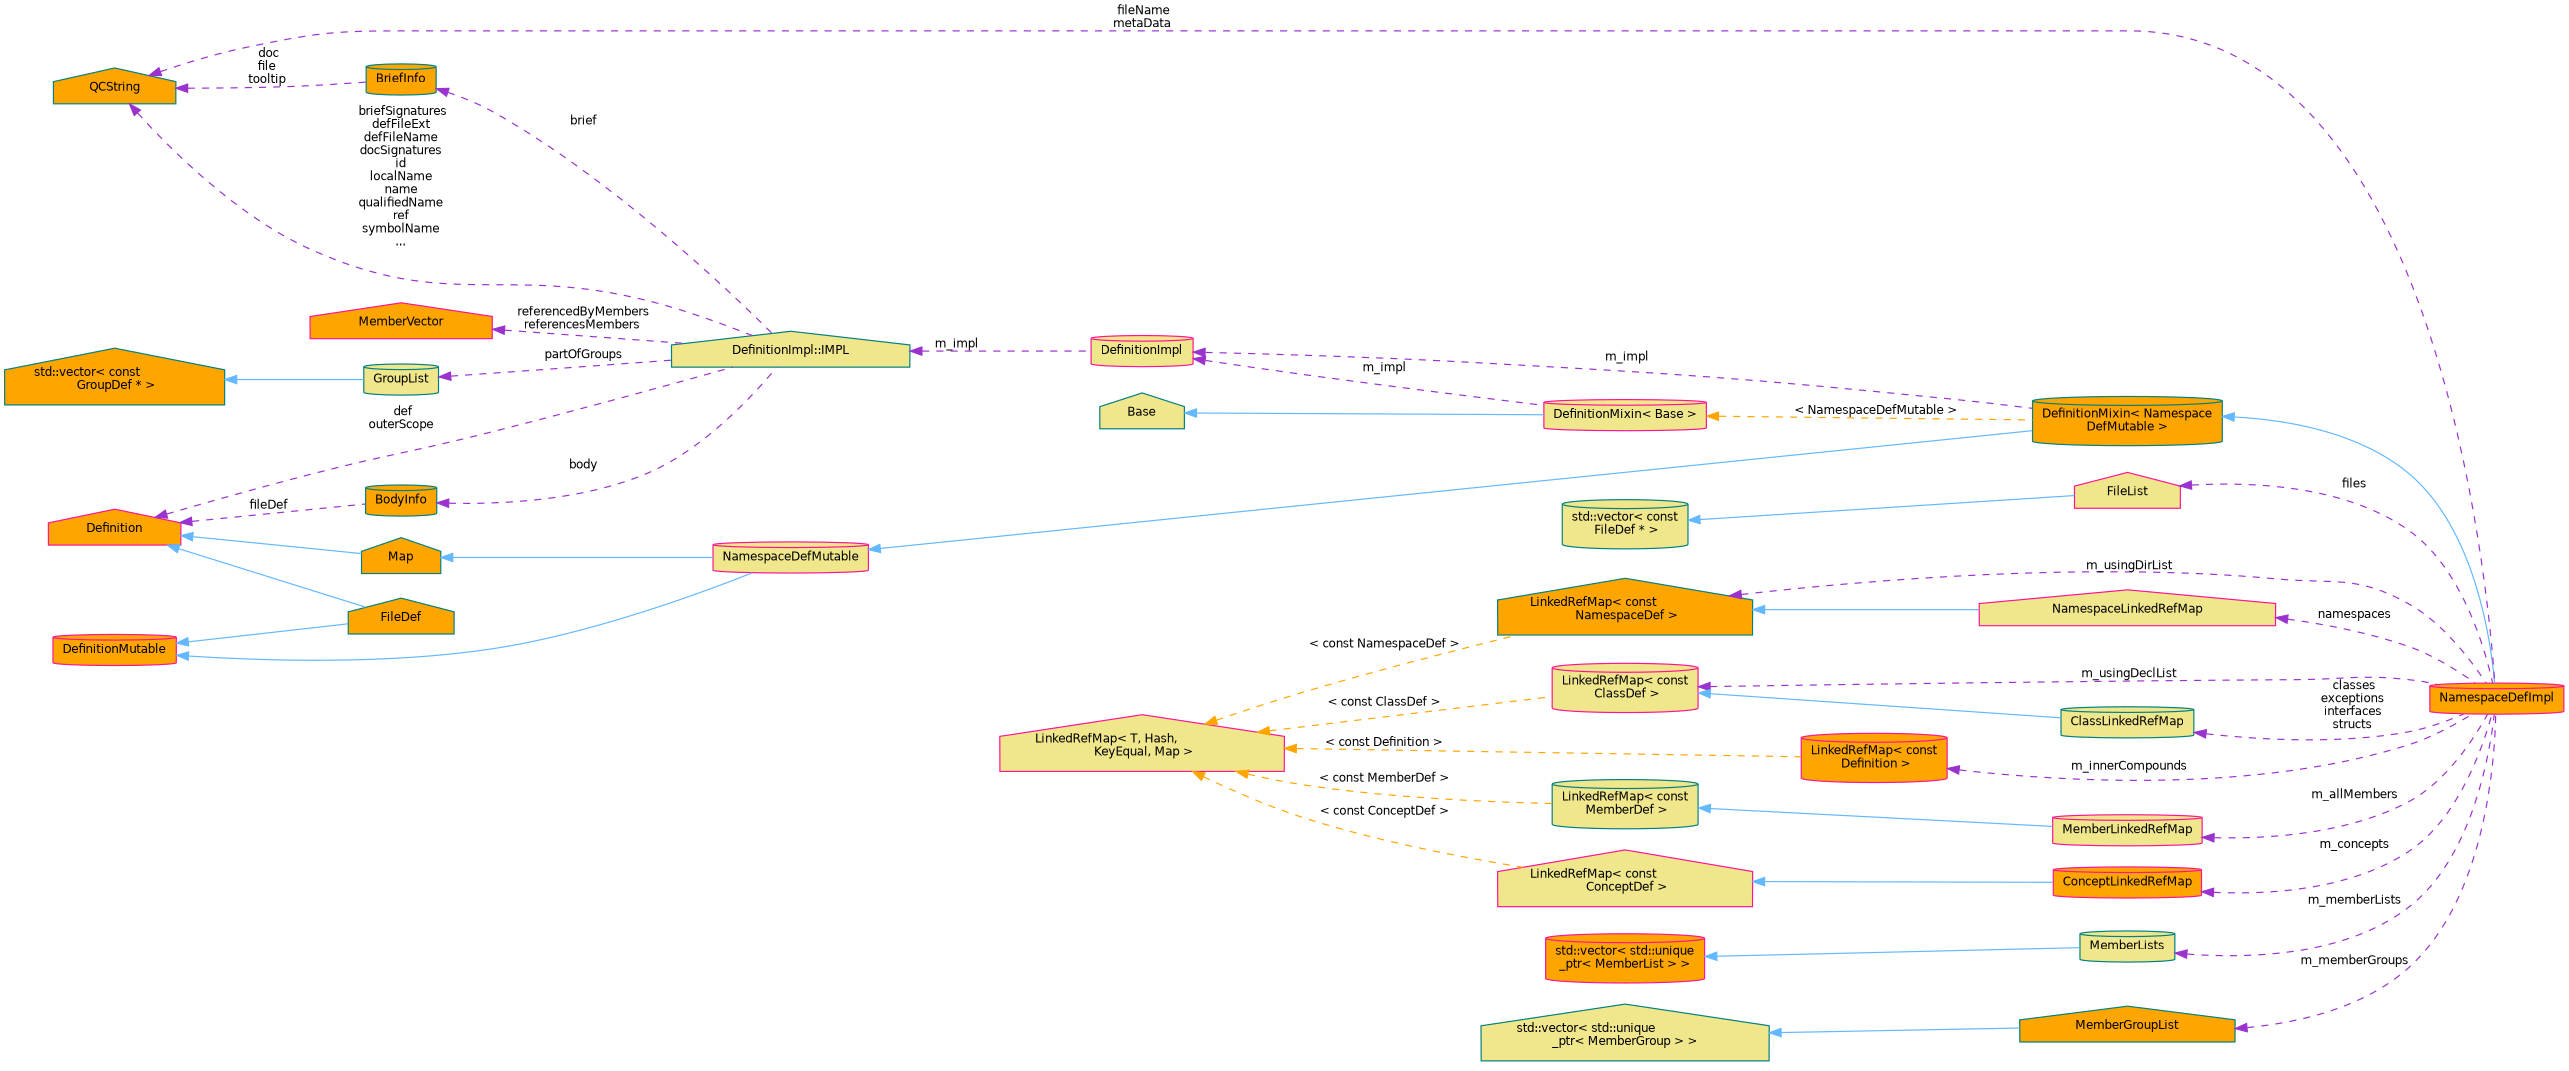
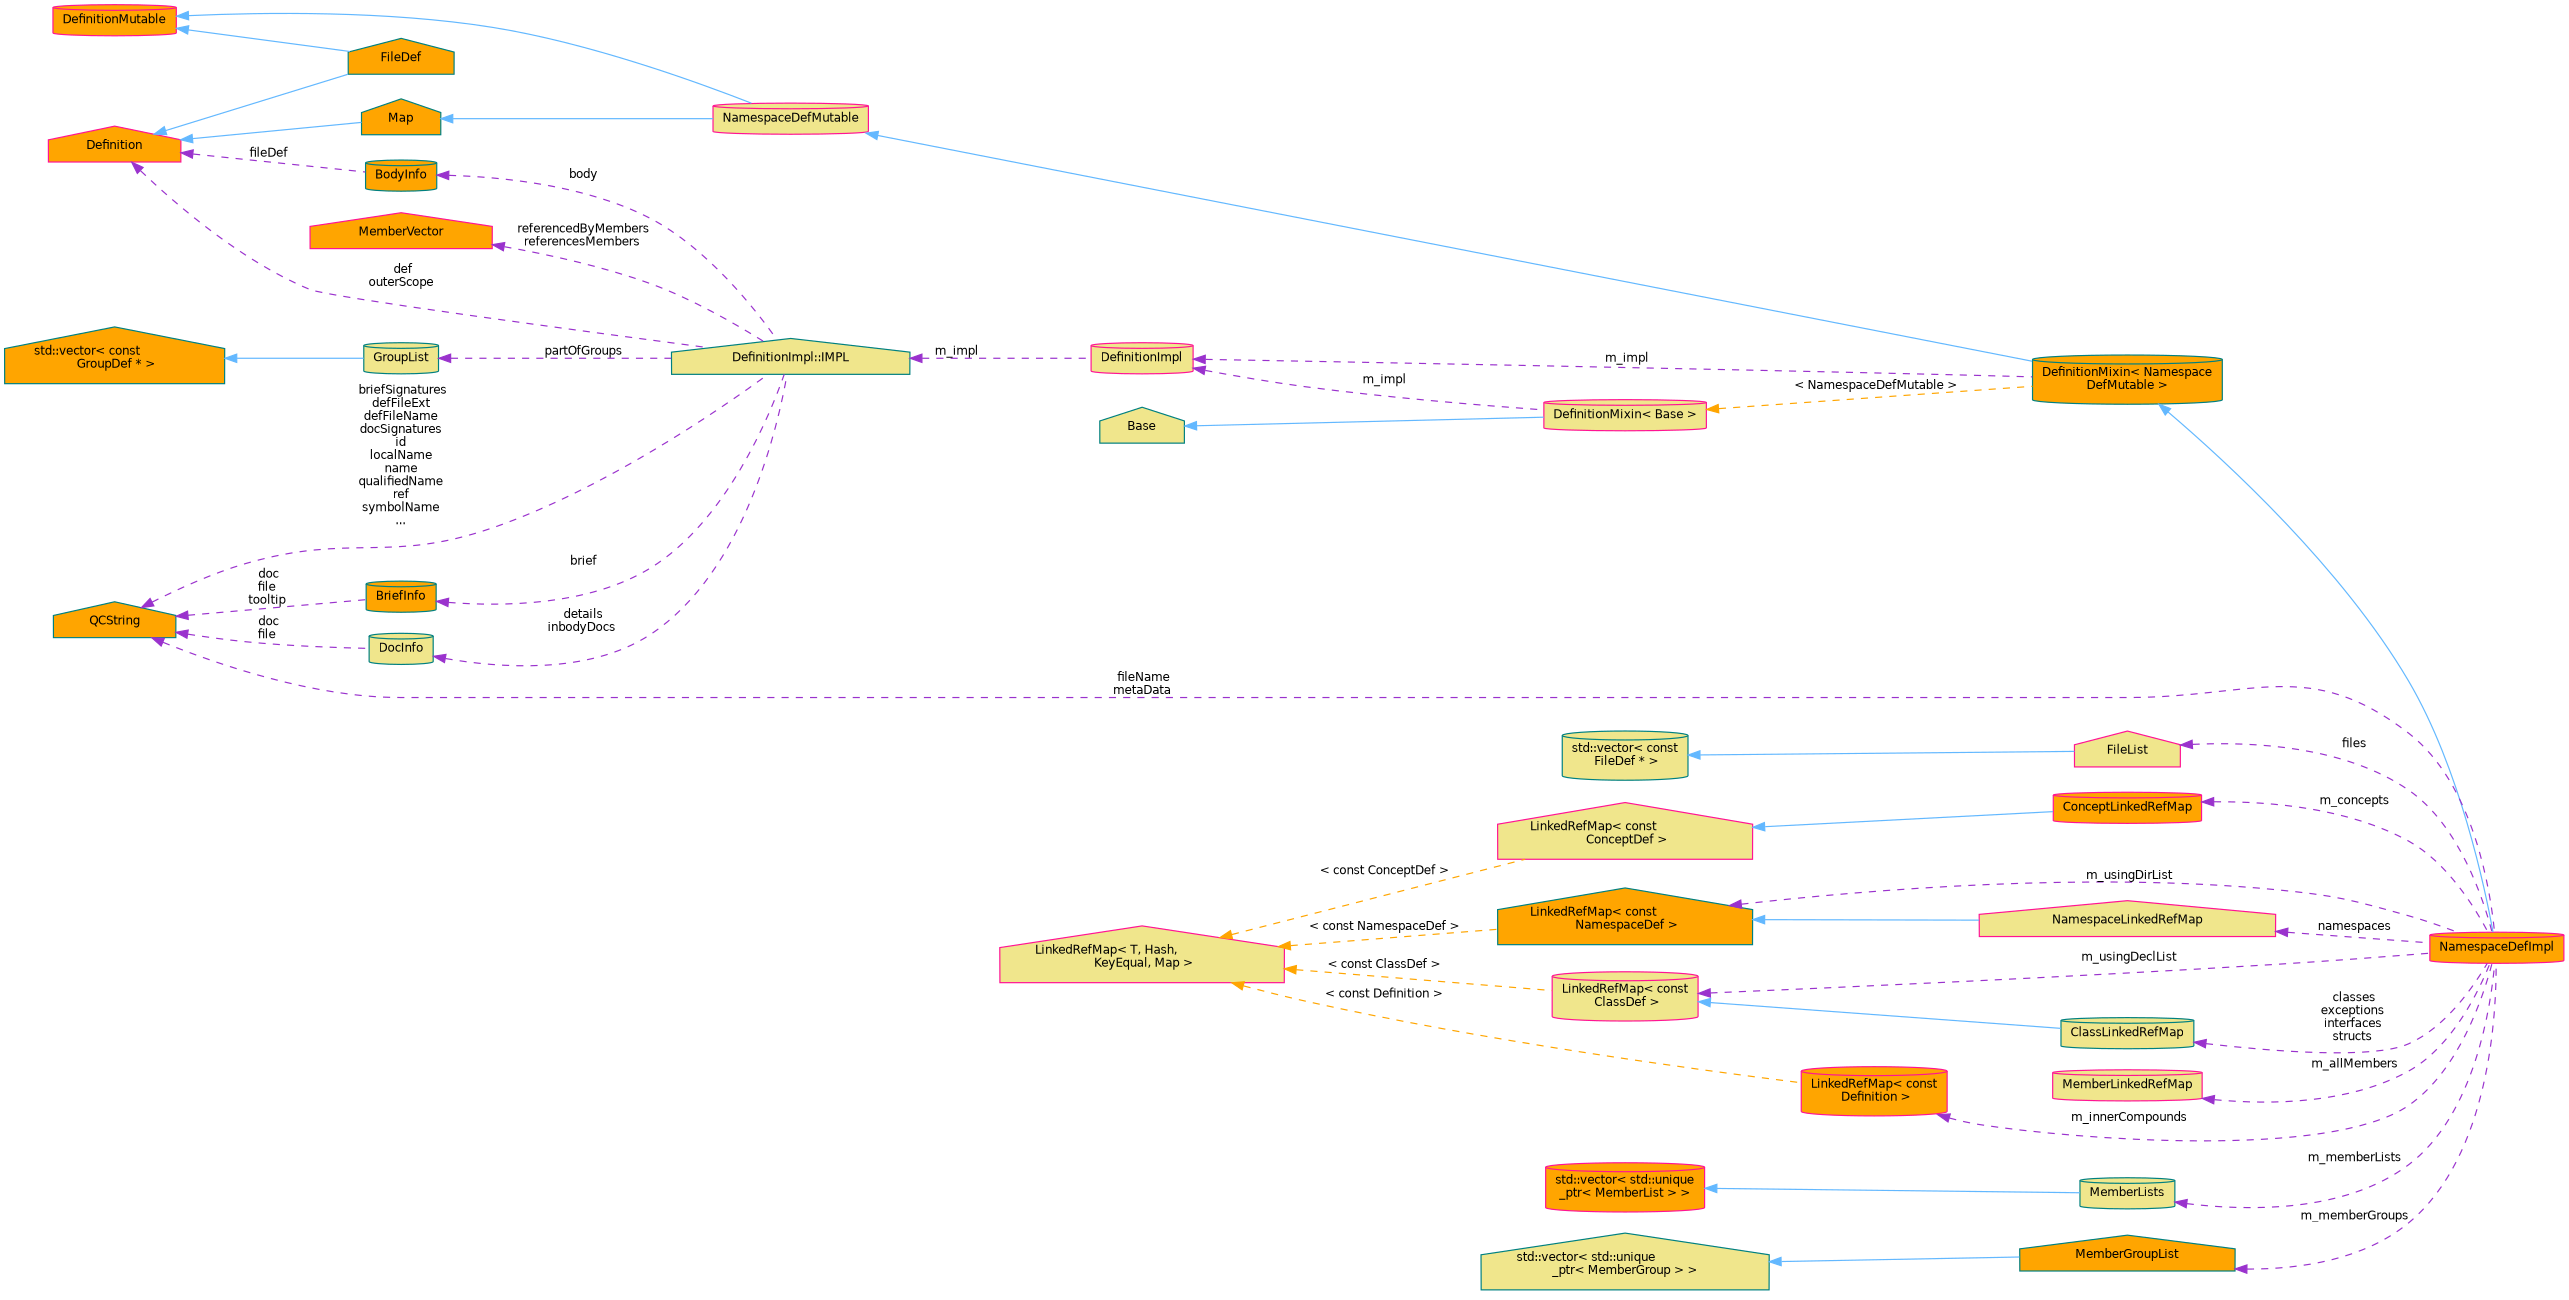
none -> (401, 649)
(1625, 804) -> none
